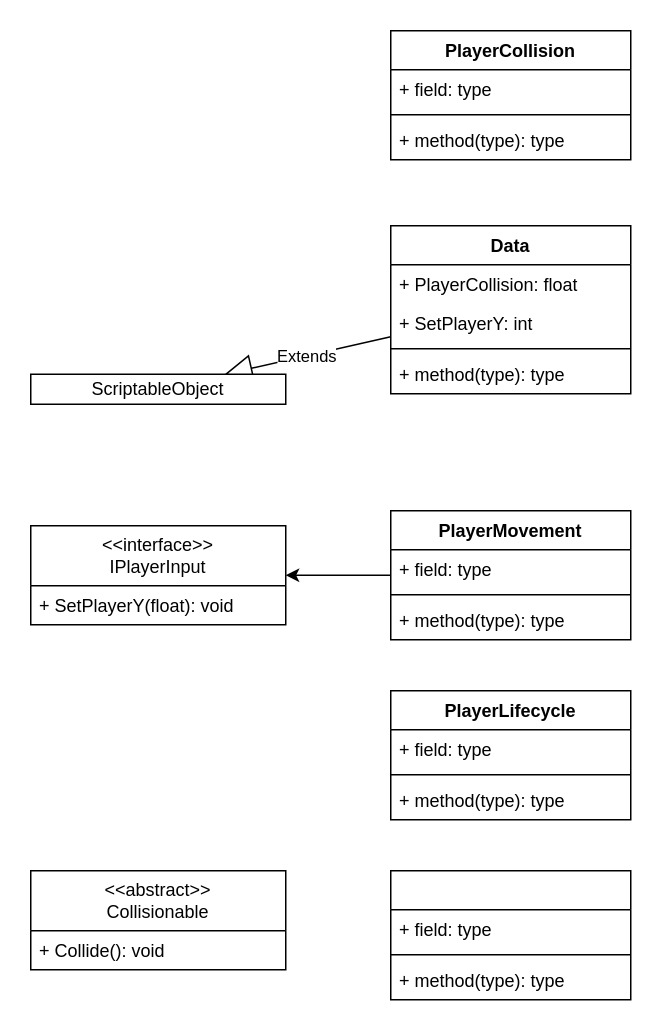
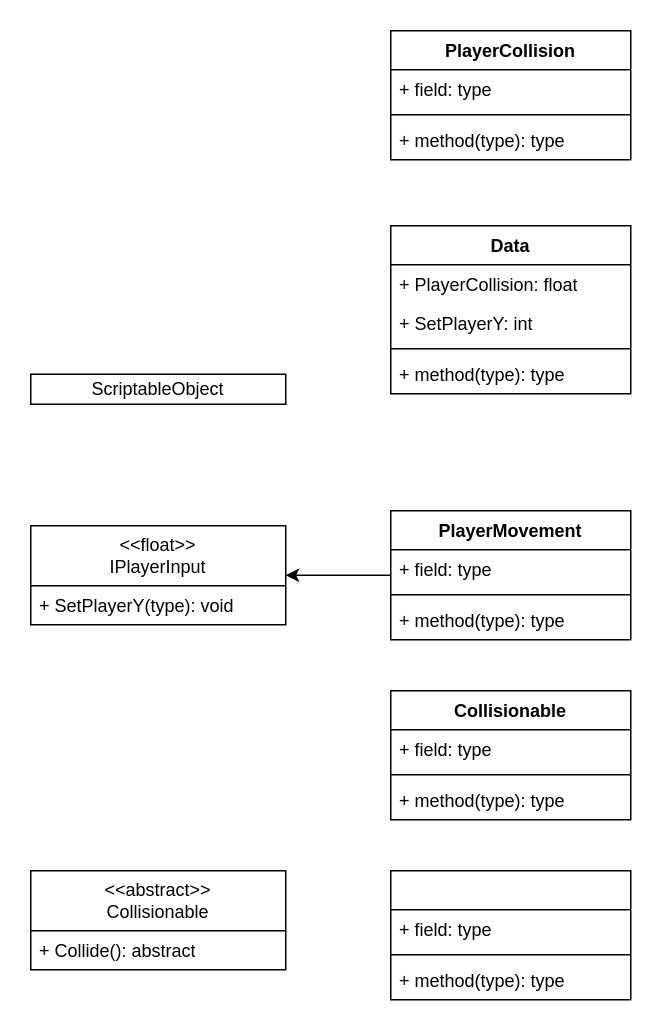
(320, 353) -> none
(158, 556) -> (158, 556)
(152, 607) -> (149, 607)
(511, 712) -> (511, 712)
(109, 952) -> (132, 952)
